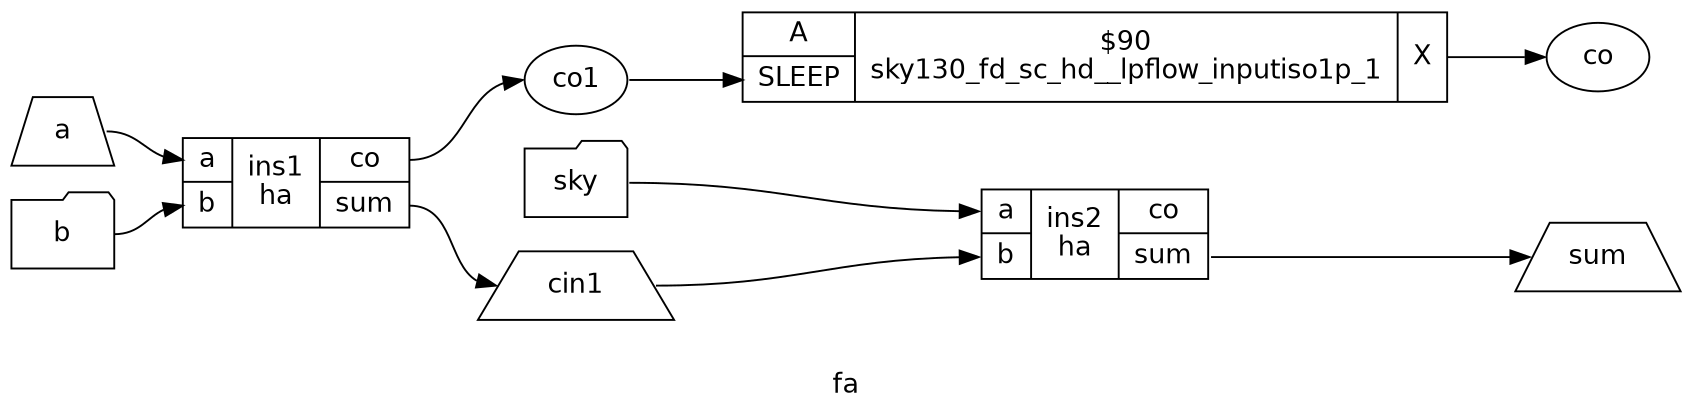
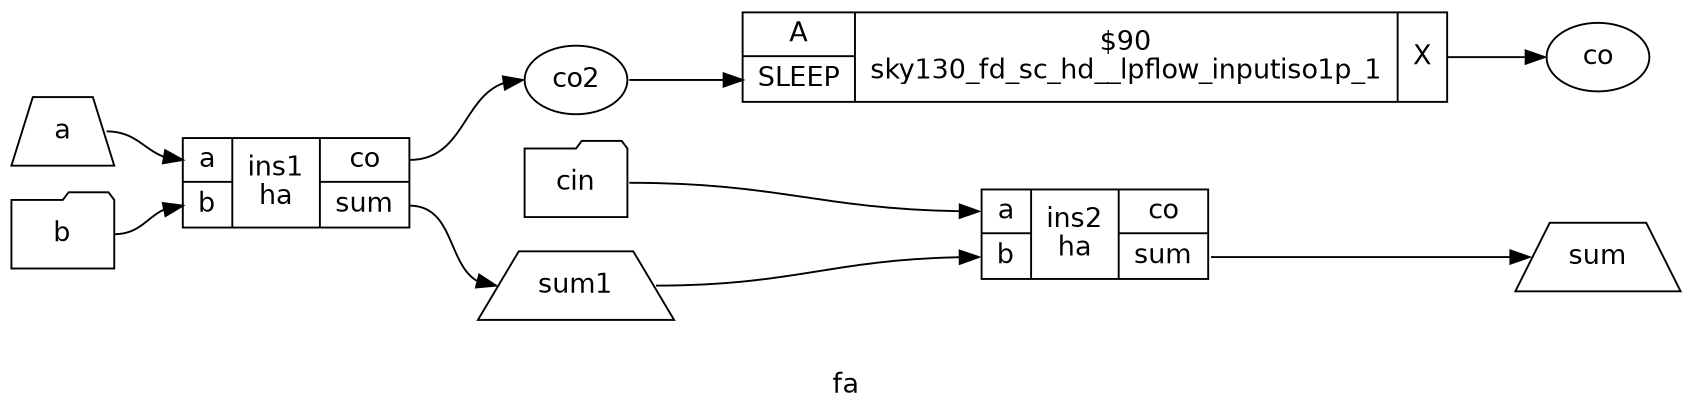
(576, 80) -> (576, 80)
(576, 183) -> (576, 183)
(576, 286) -> (576, 286)
